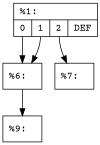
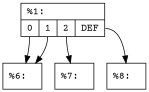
none -> (126, 76)
(22, 129) -> none
